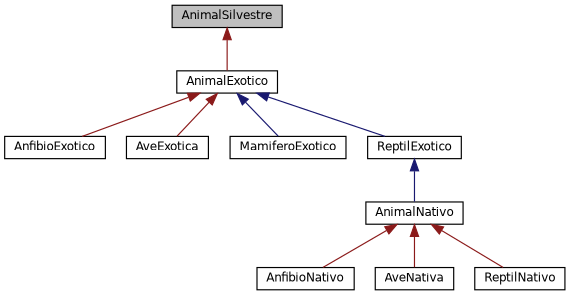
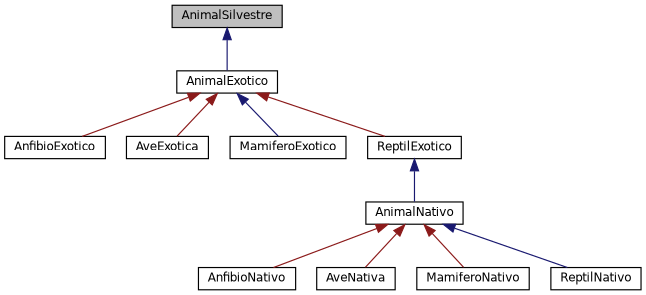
(227, 55) -> (227, 55)
(327, 117) -> (327, 117)
(472, 249) -> (511, 248)
none -> (473, 279)
